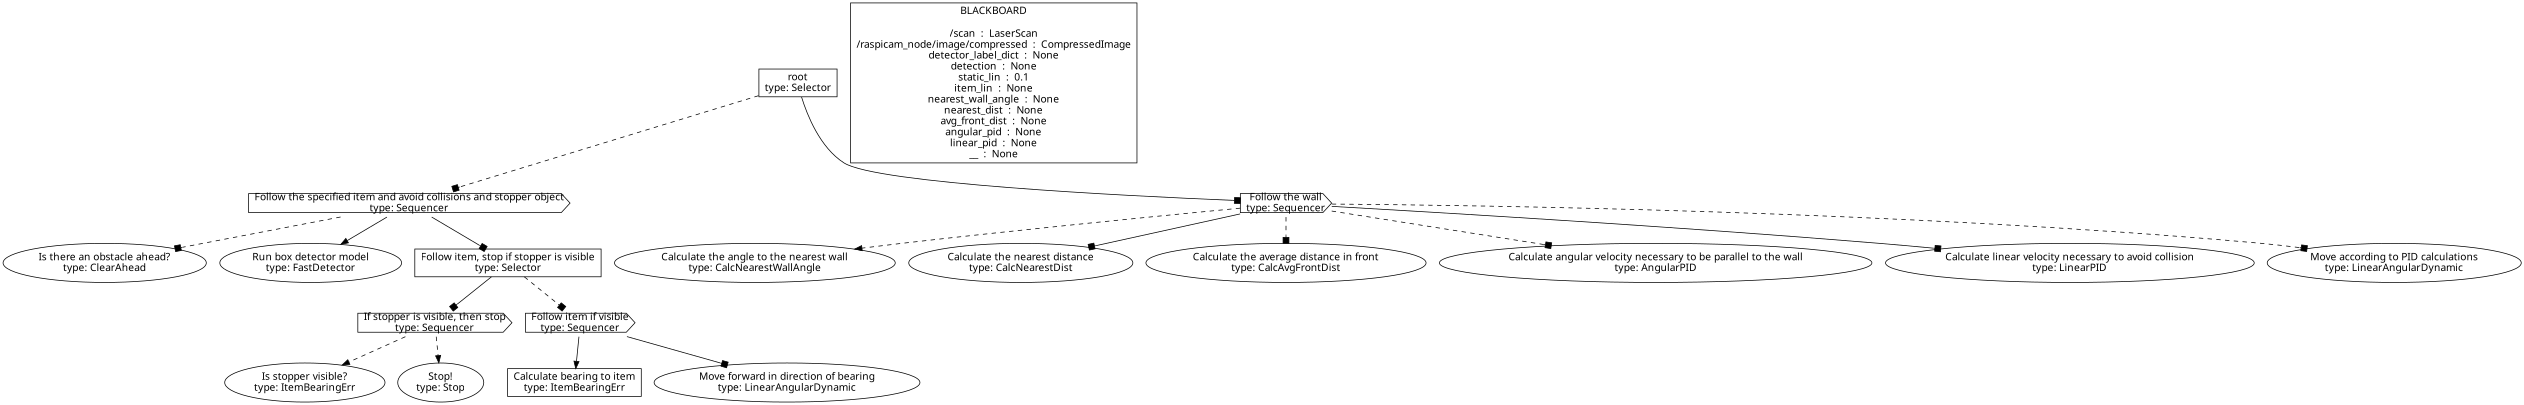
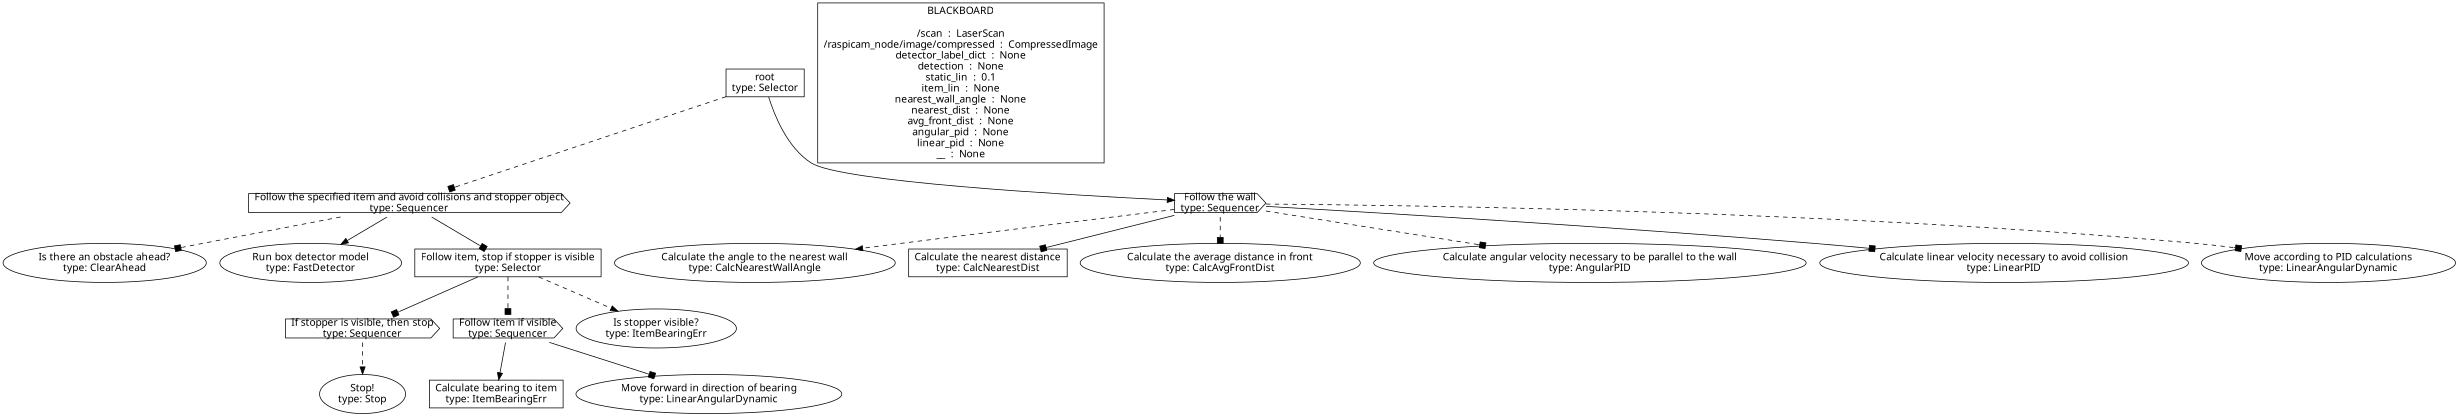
(998, 187) -> (948, 185)
(1021, 263) -> (988, 263)
(377, 349) -> (575, 293)
